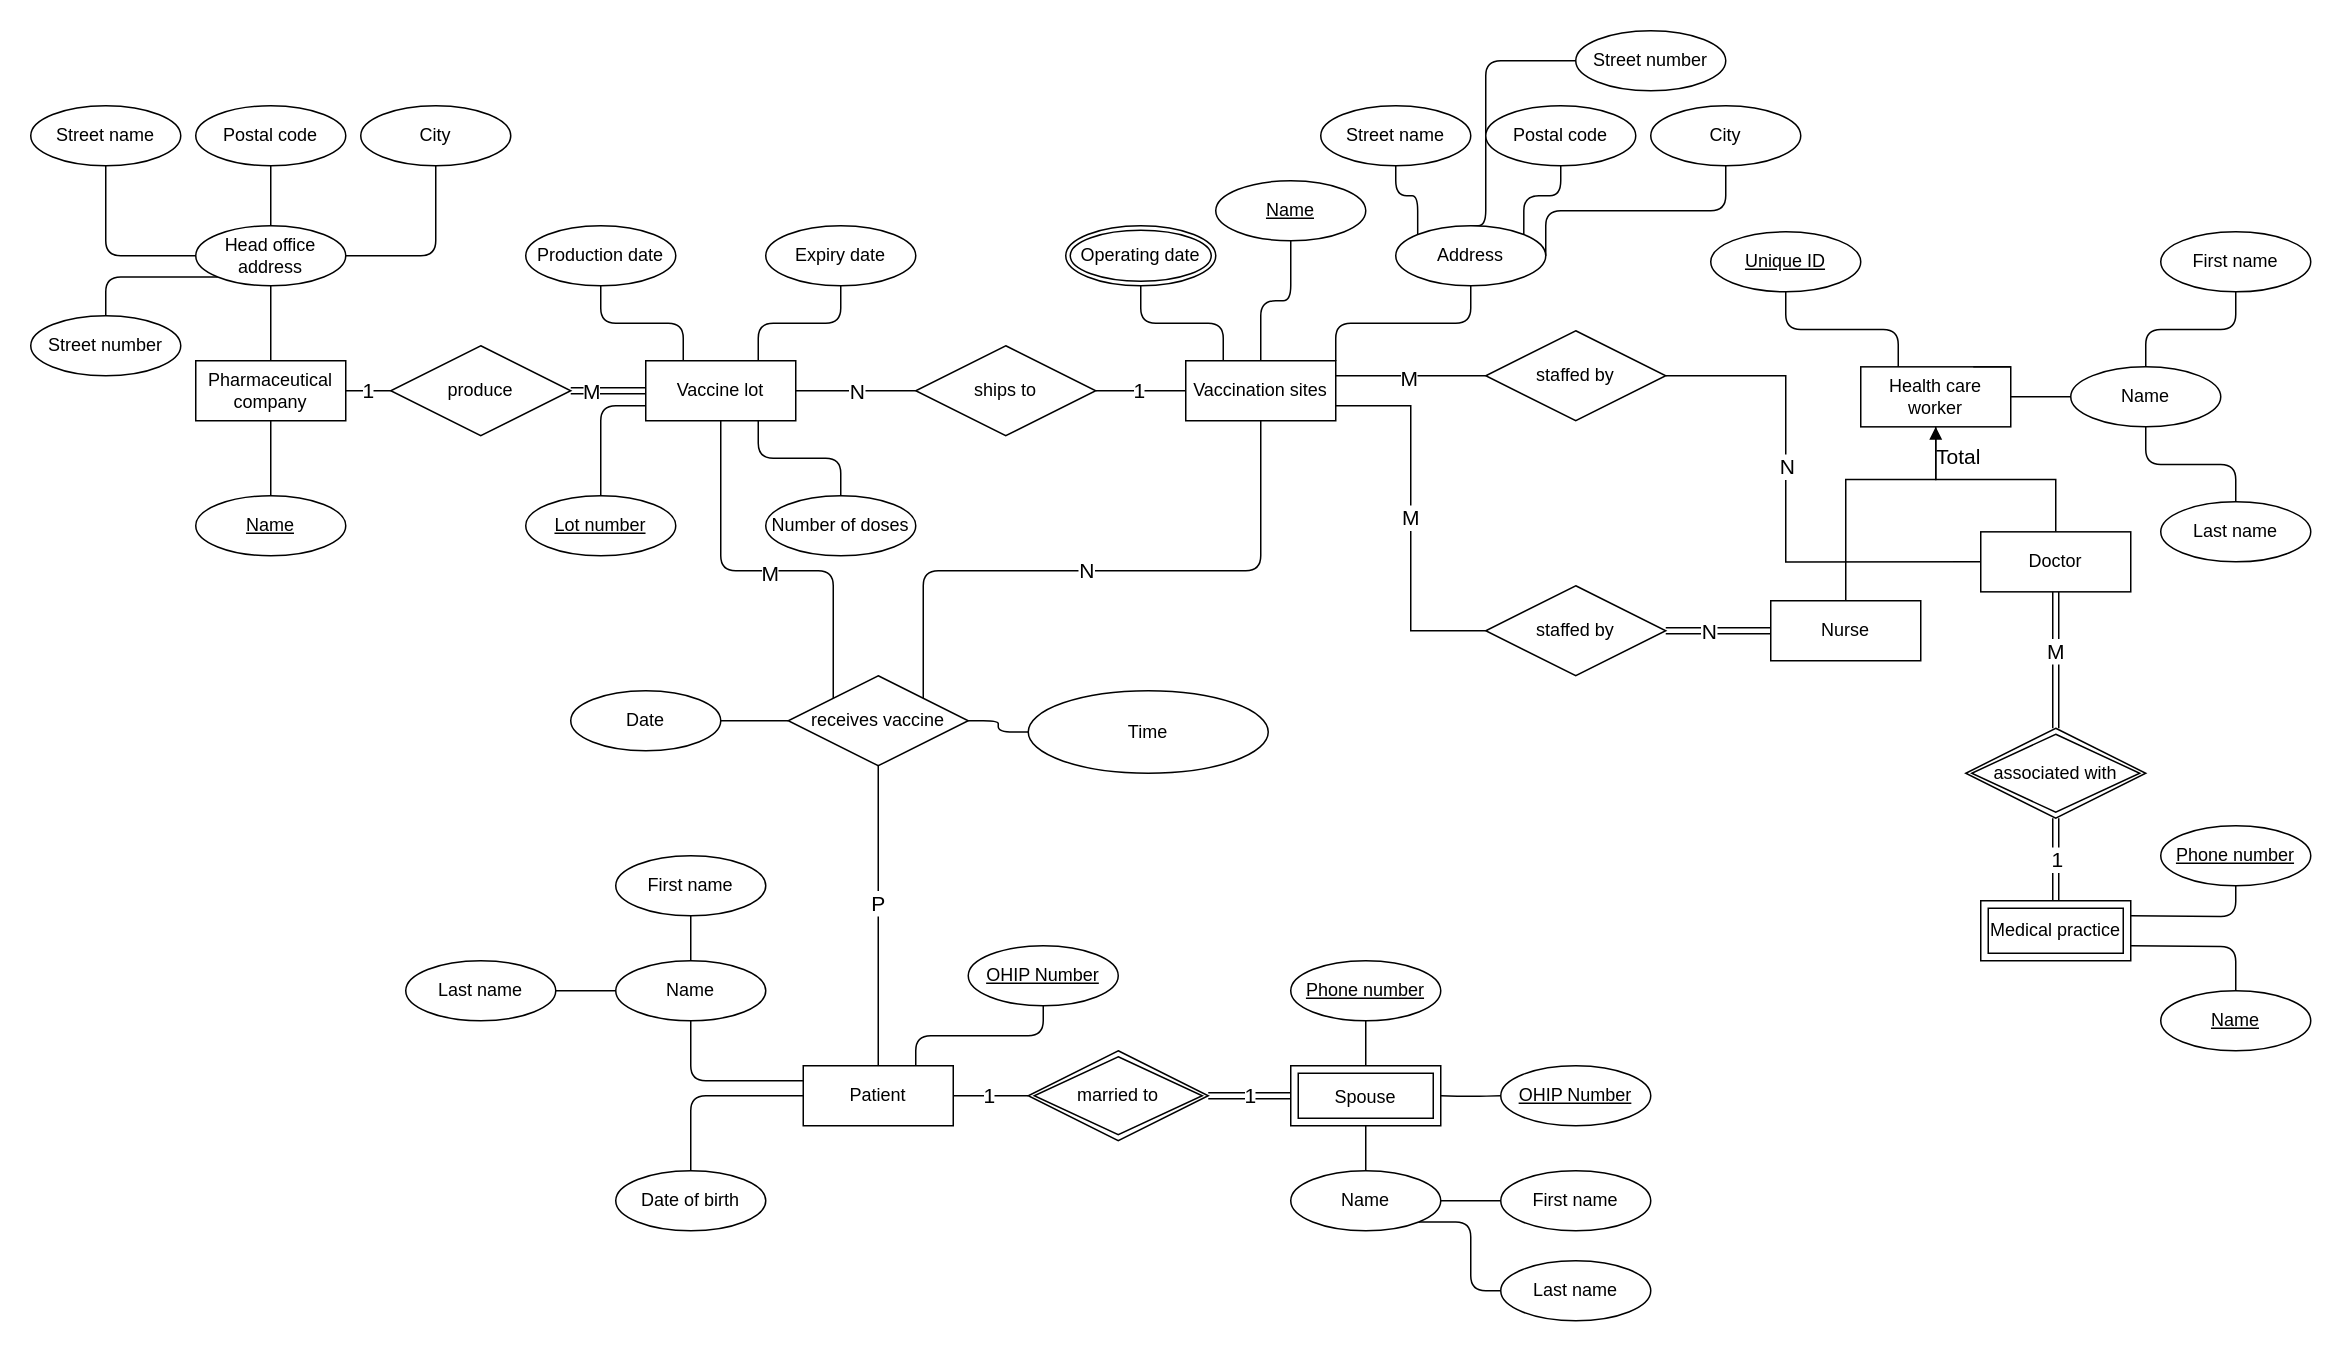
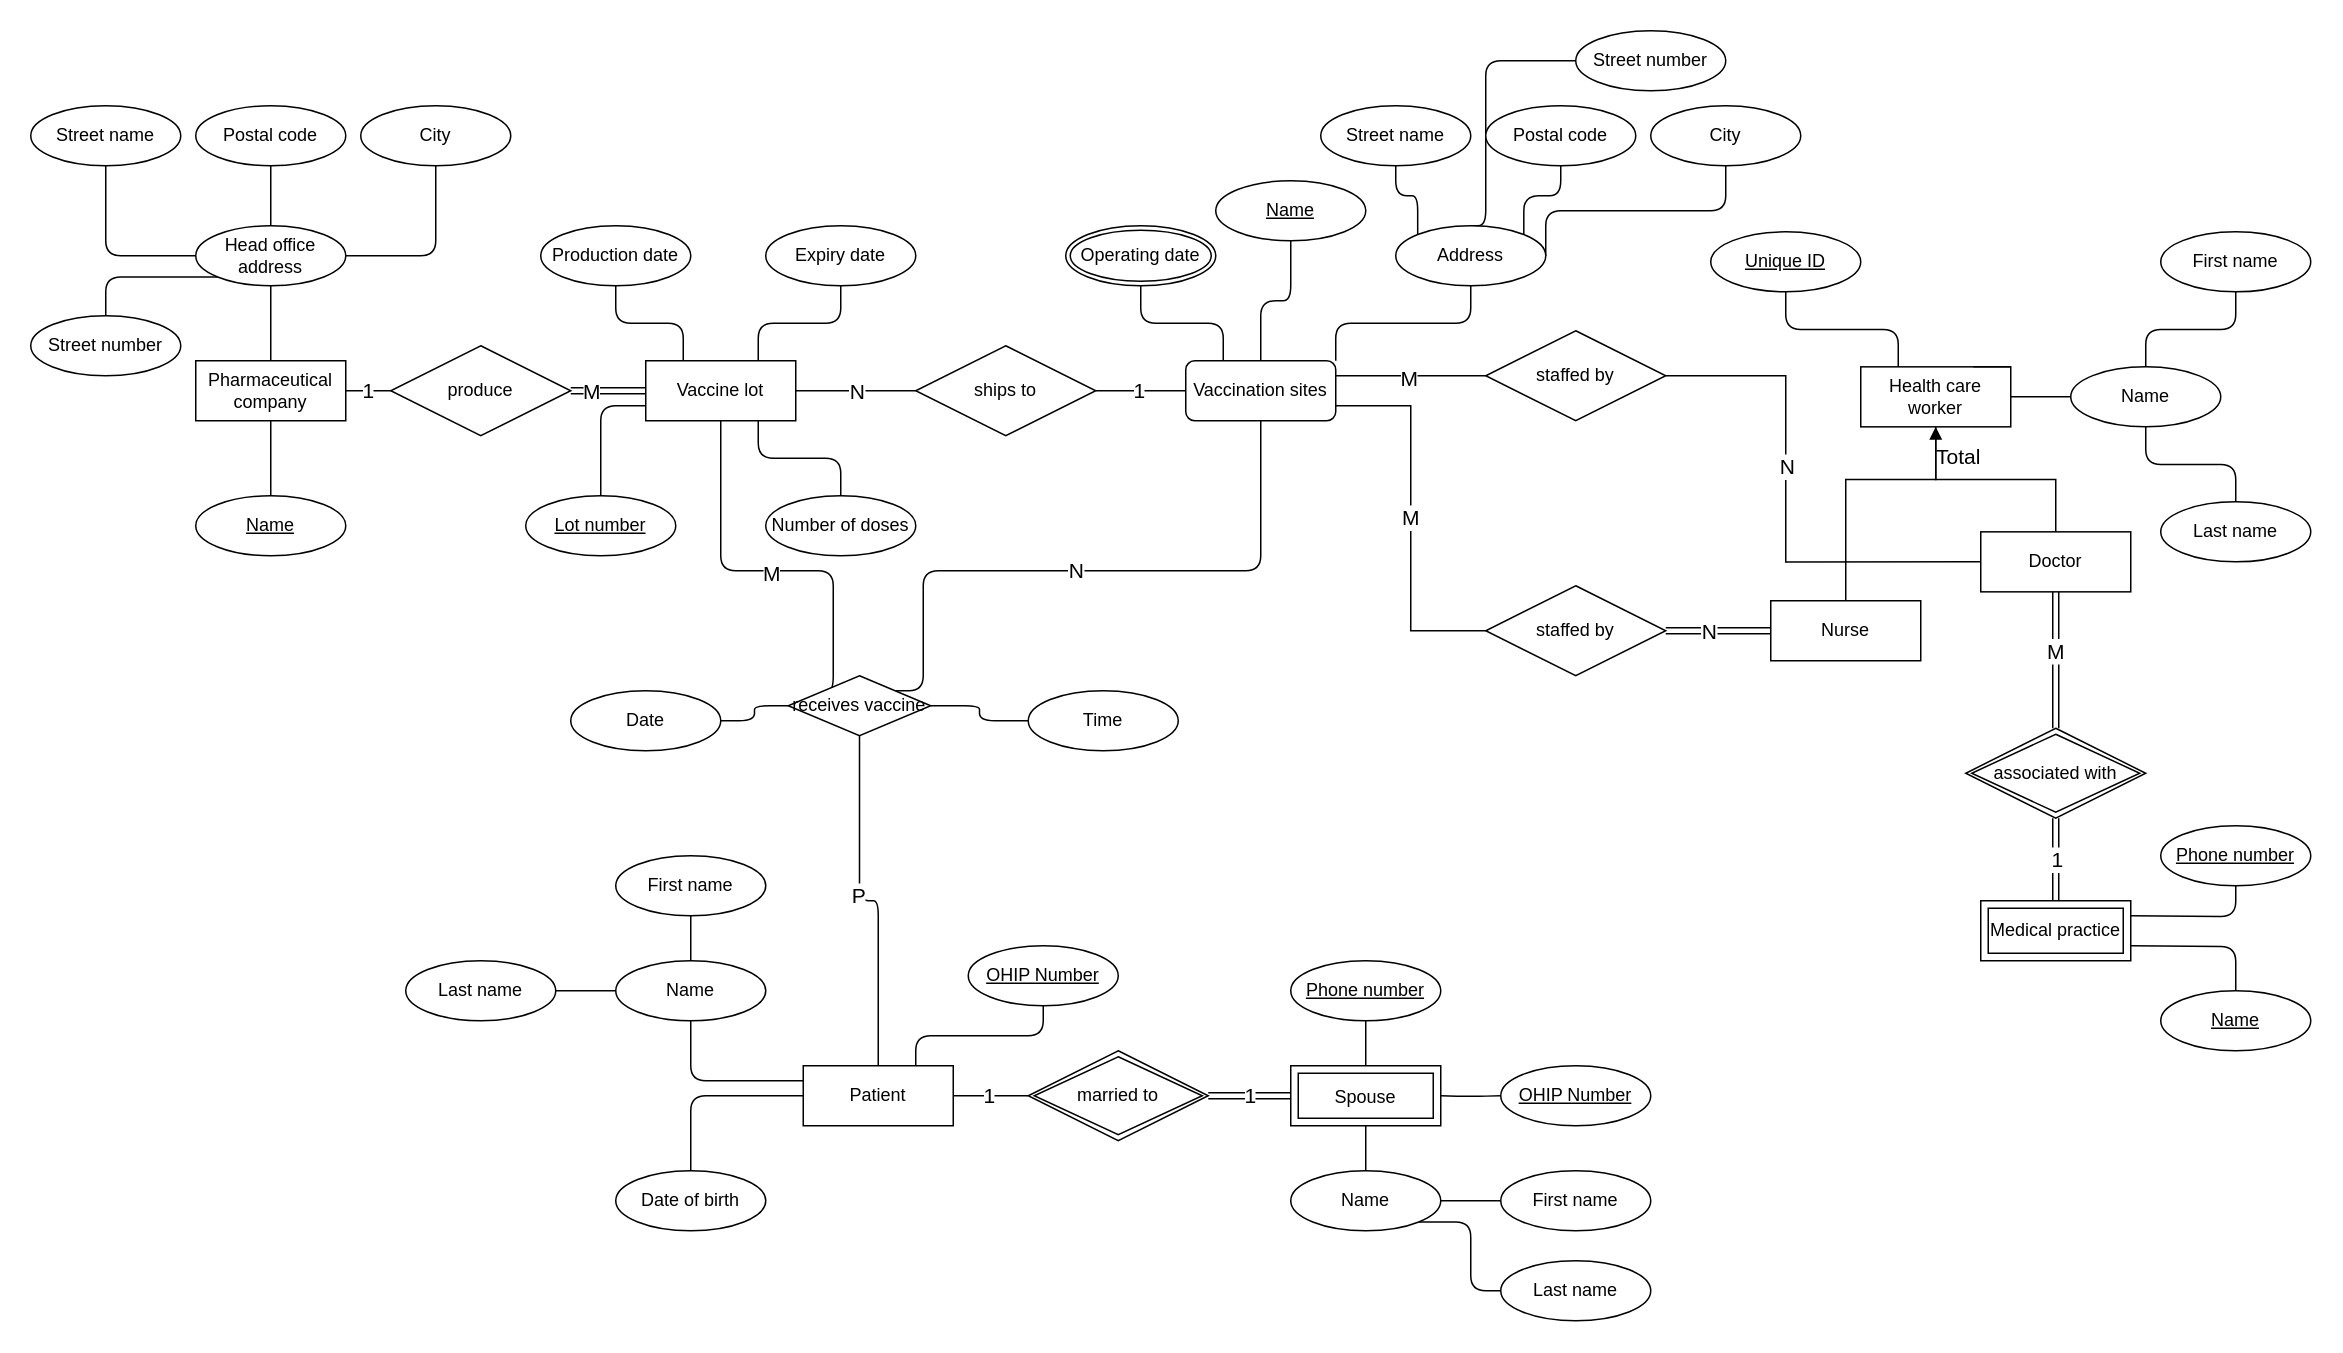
(601, 256) -> (616, 256)
(1261, 391) -> (1261, 391)
(878, 721) -> (860, 706)
(1148, 732) -> (1103, 721)
